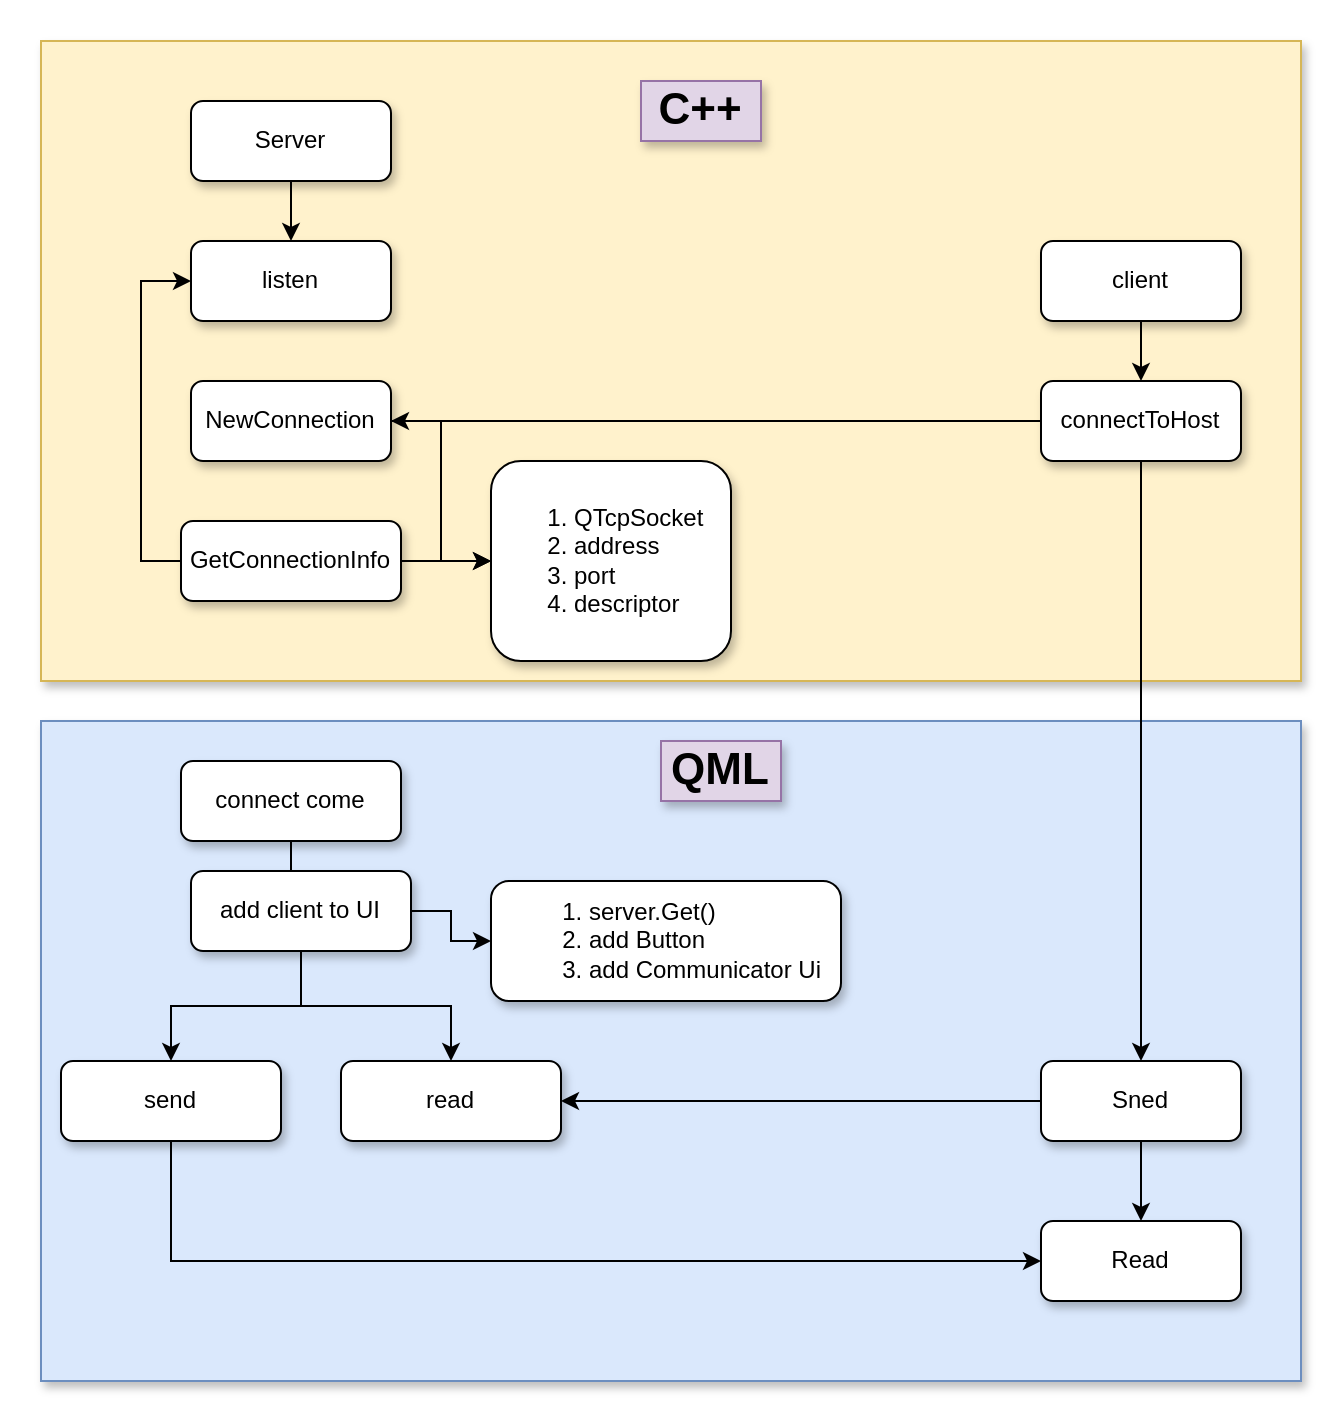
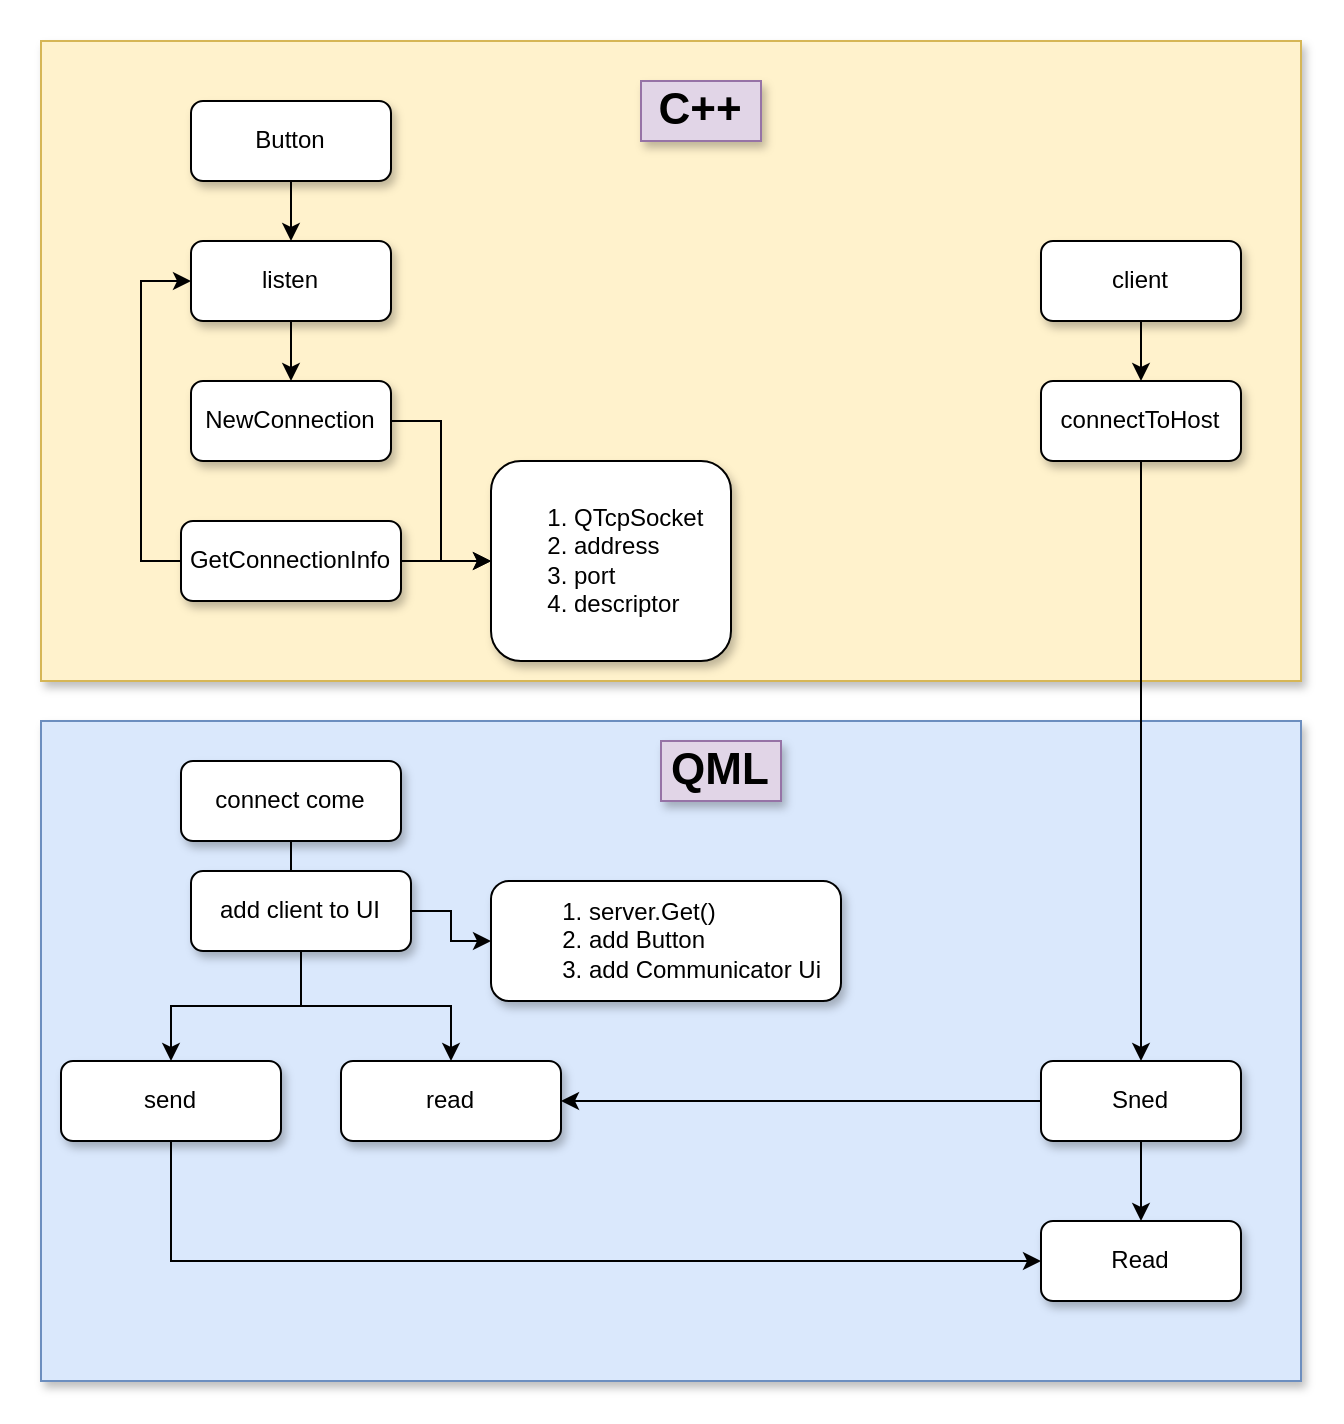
(291, 141) -> (291, 141)
none -> (291, 358)
(743, 421) -> none
